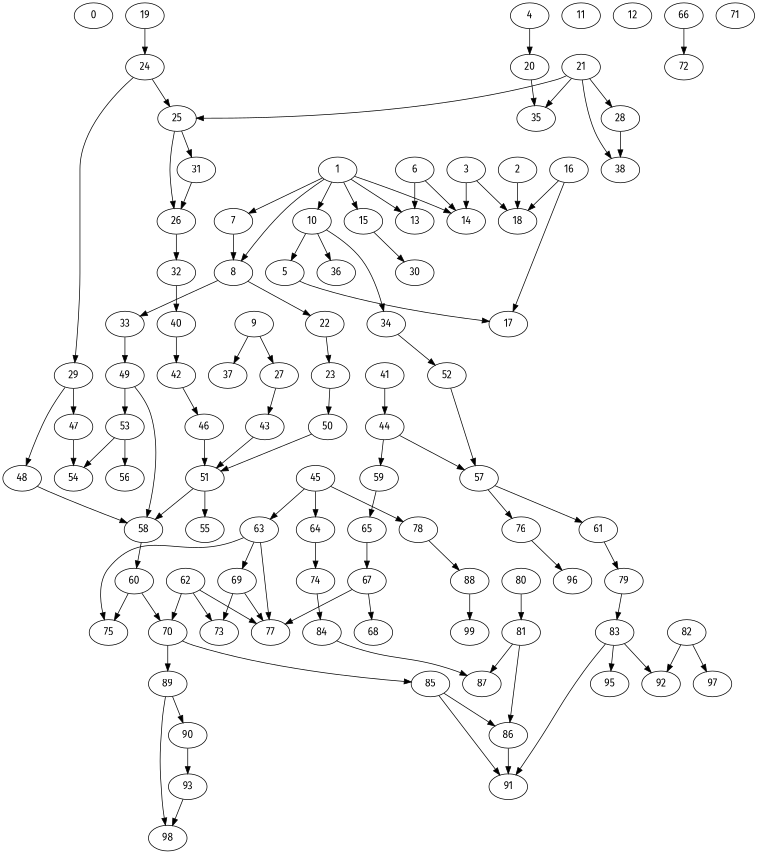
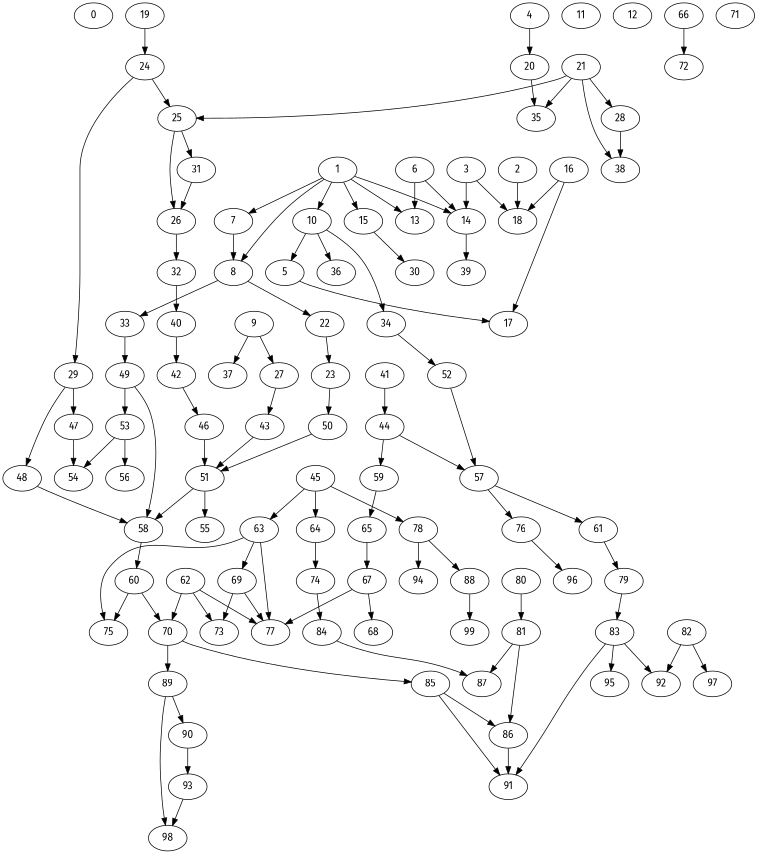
none -> (466, 273)
none -> (418, 581)
